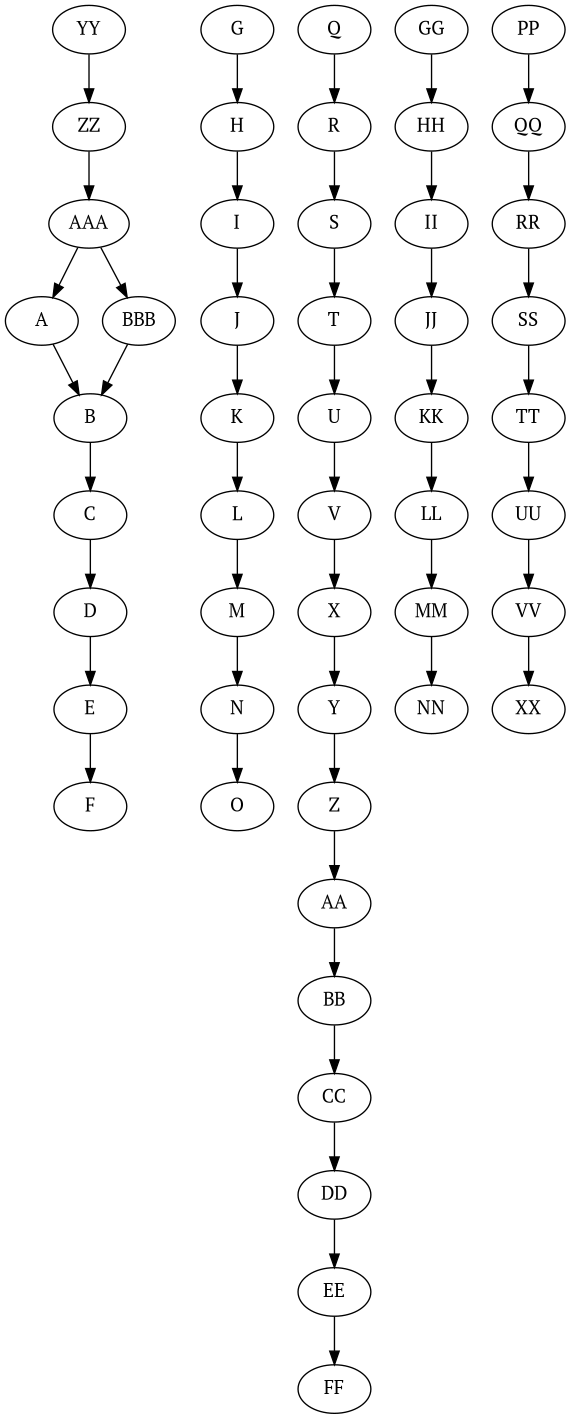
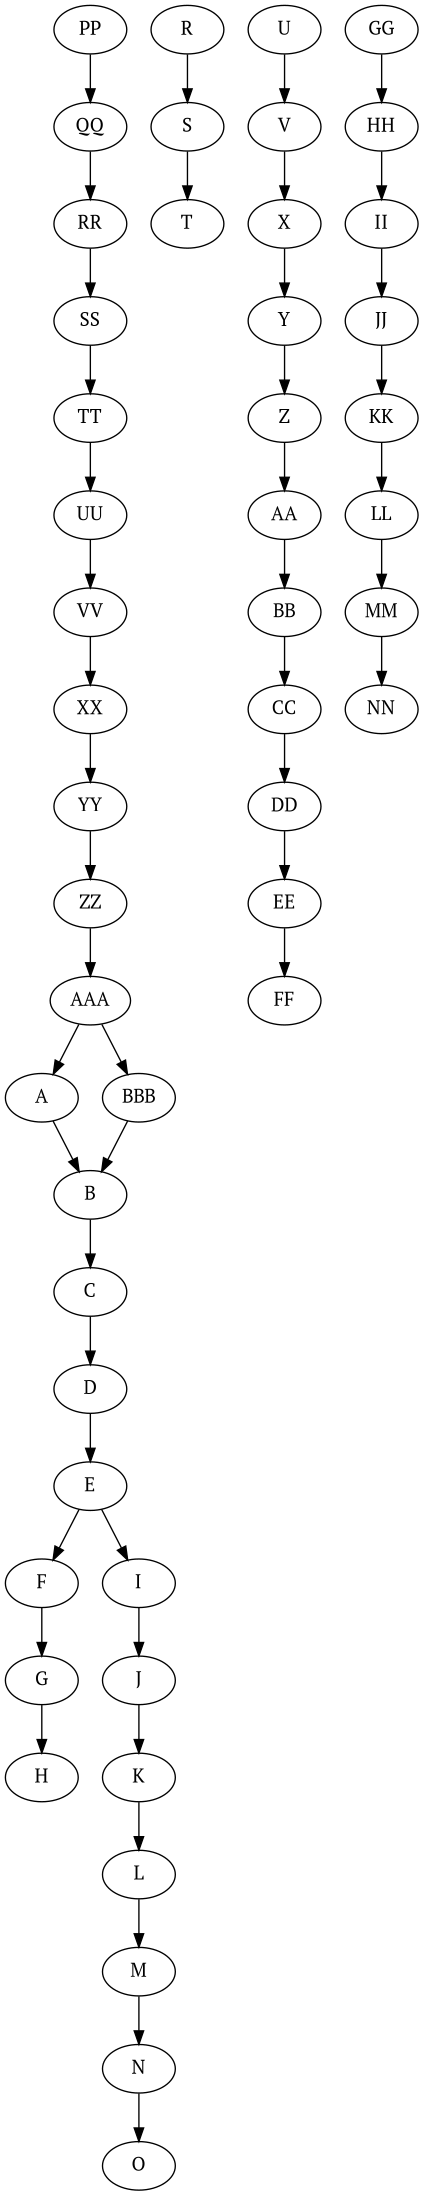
(334, 30) -> none
(237, 169) -> (112, 1529)
(334, 363) -> none
none -> (90, 751)
none -> (42, 1625)
